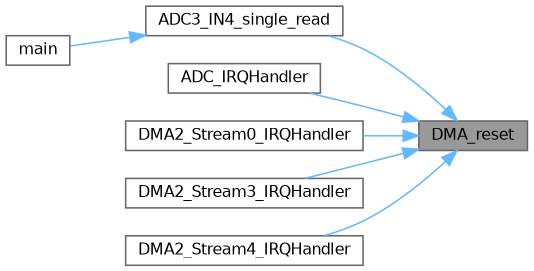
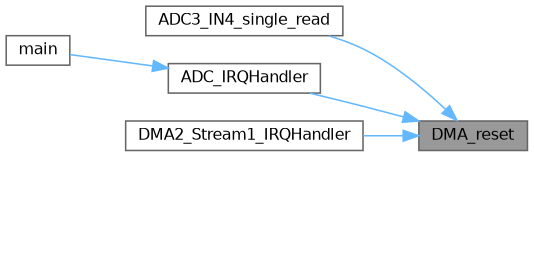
(100, 42) -> (111, 60)
(244, 136) -> (244, 136)
(244, 193) -> none
(244, 251) -> none
